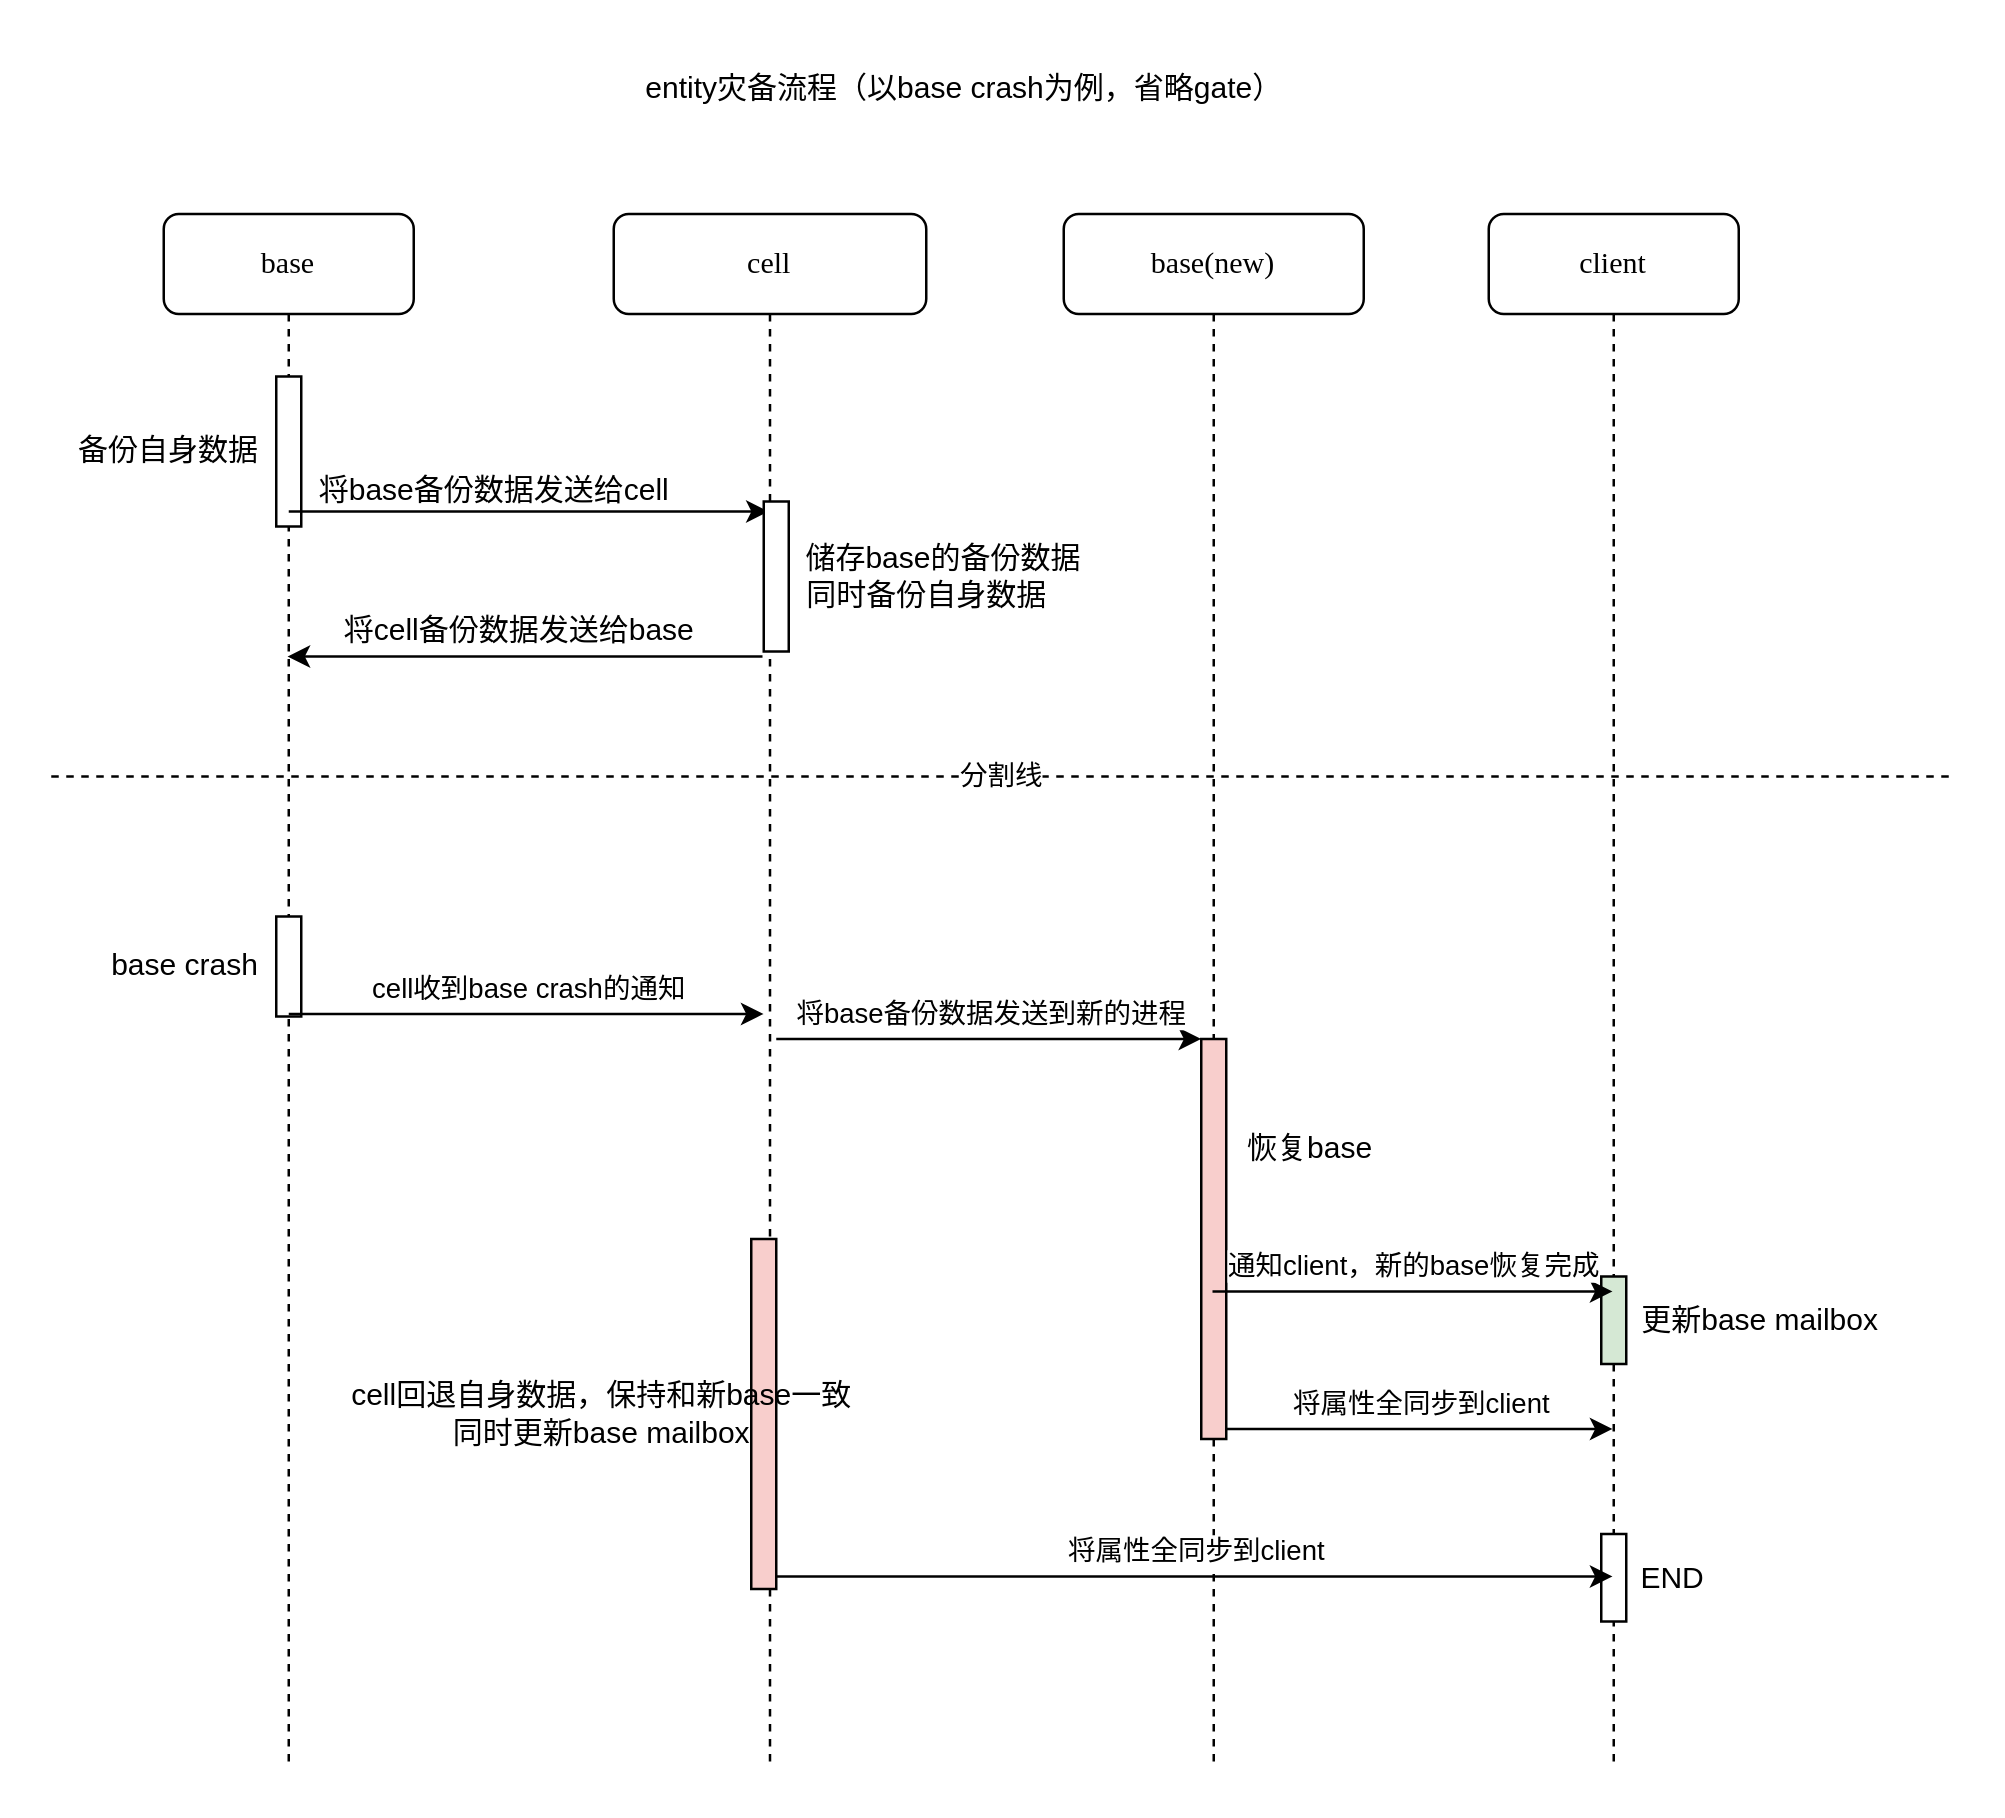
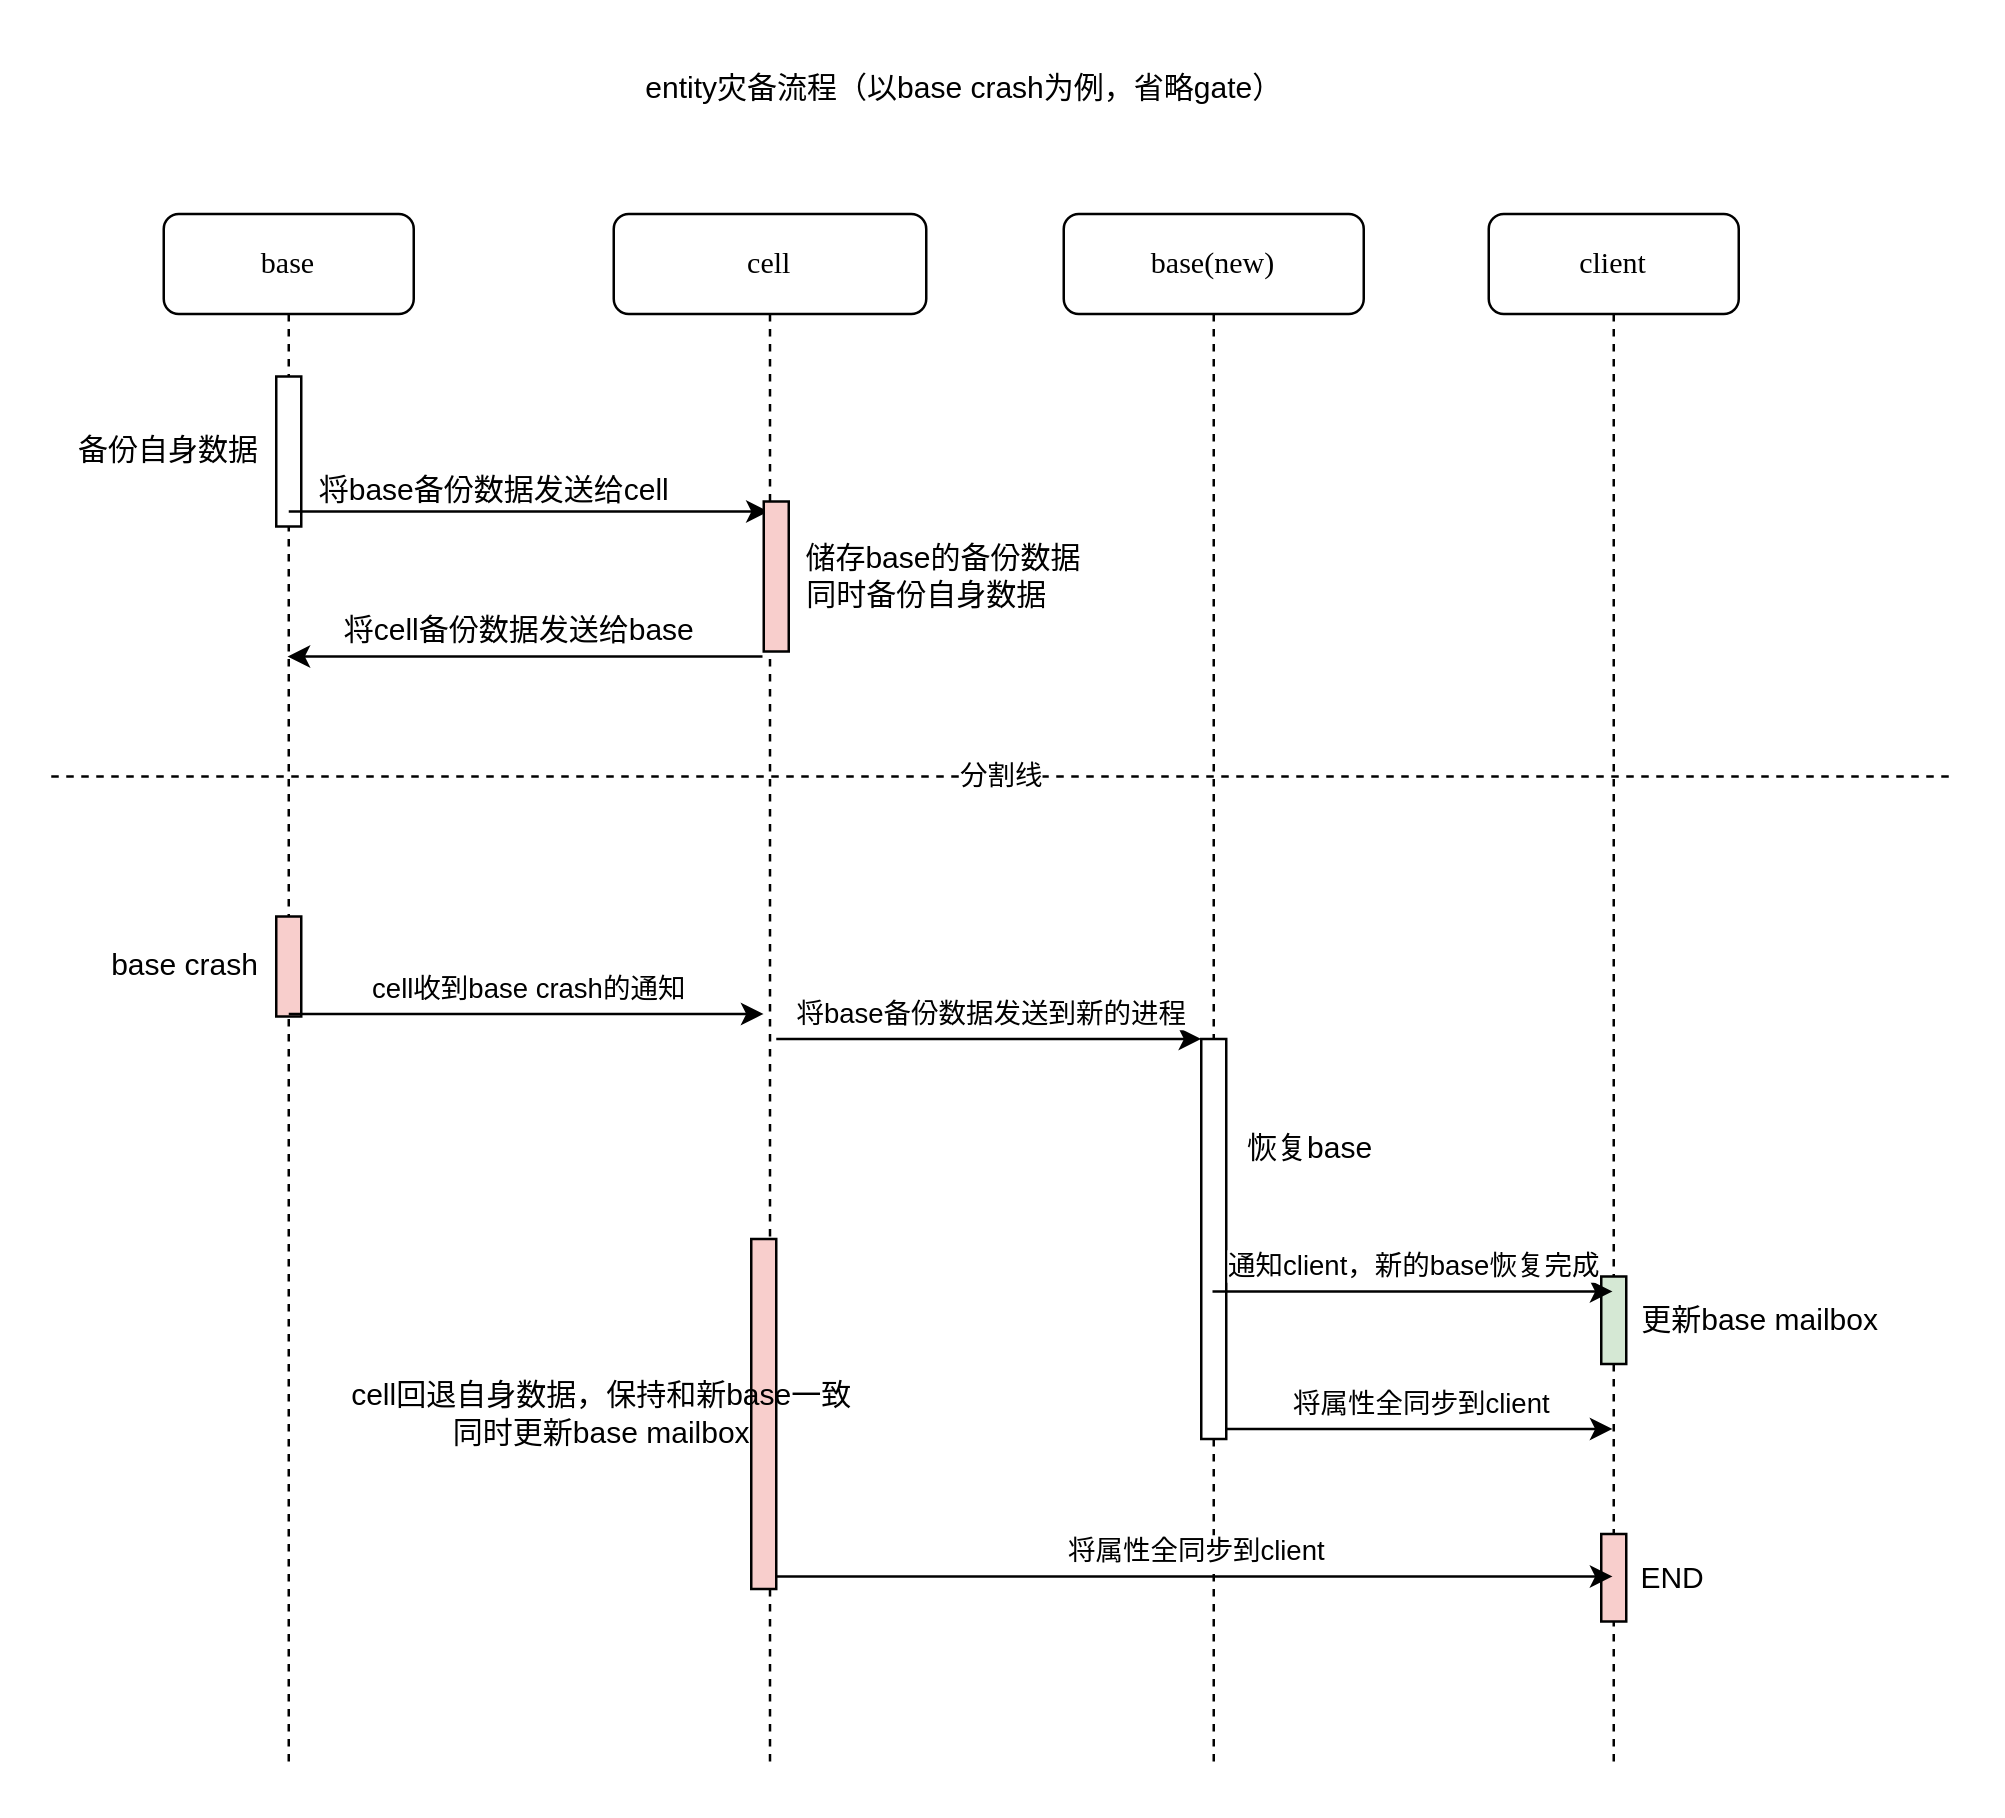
(776, 576) -> (776, 576)
(289, 966) -> (289, 966)
(1214, 1239) -> (1214, 1239)
(1614, 1578) -> (1614, 1578)
